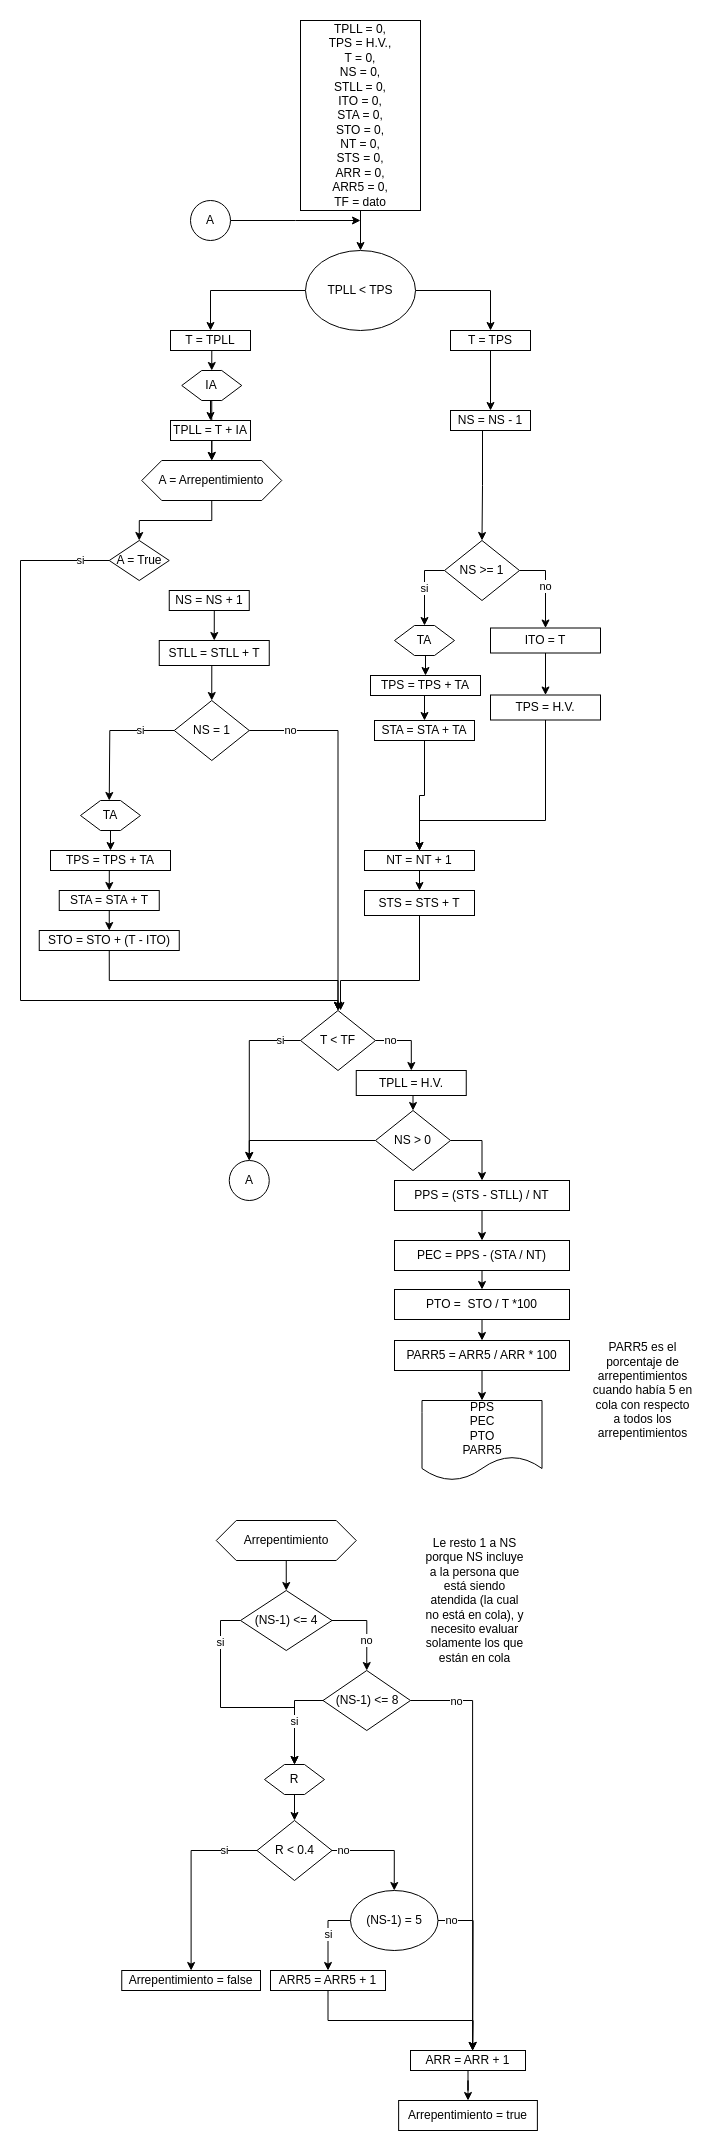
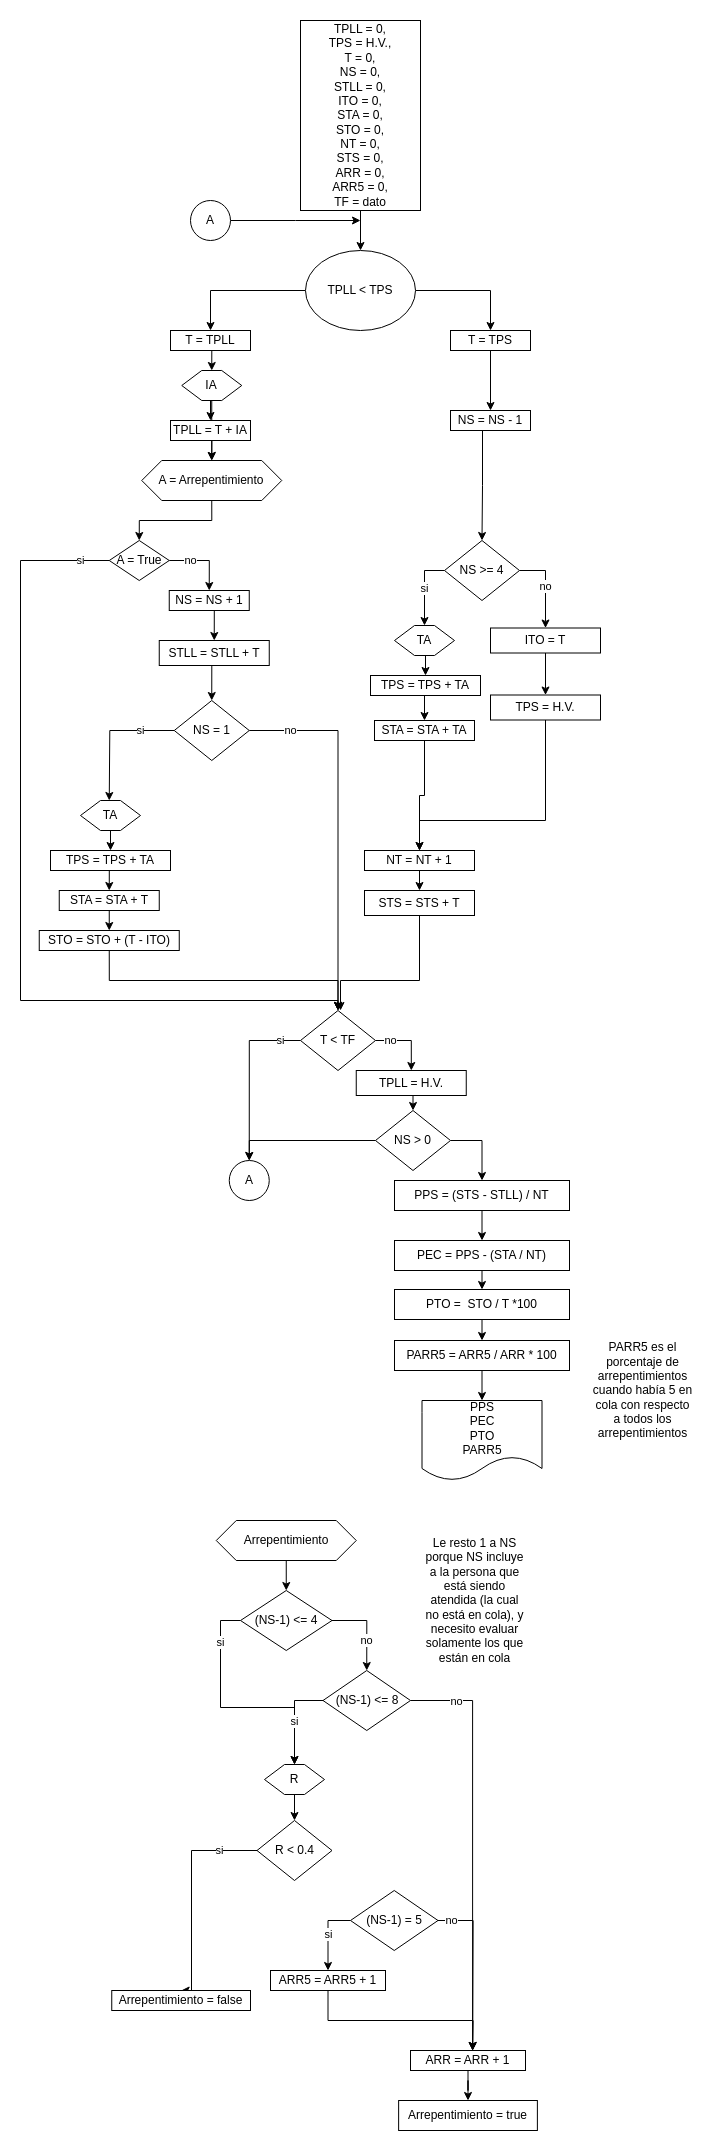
none -> (200, 561)
(482, 571) -> (482, 571)
(379, 1851) -> none
(394, 1921) -> (394, 1921)
(191, 1981) -> (181, 2001)
